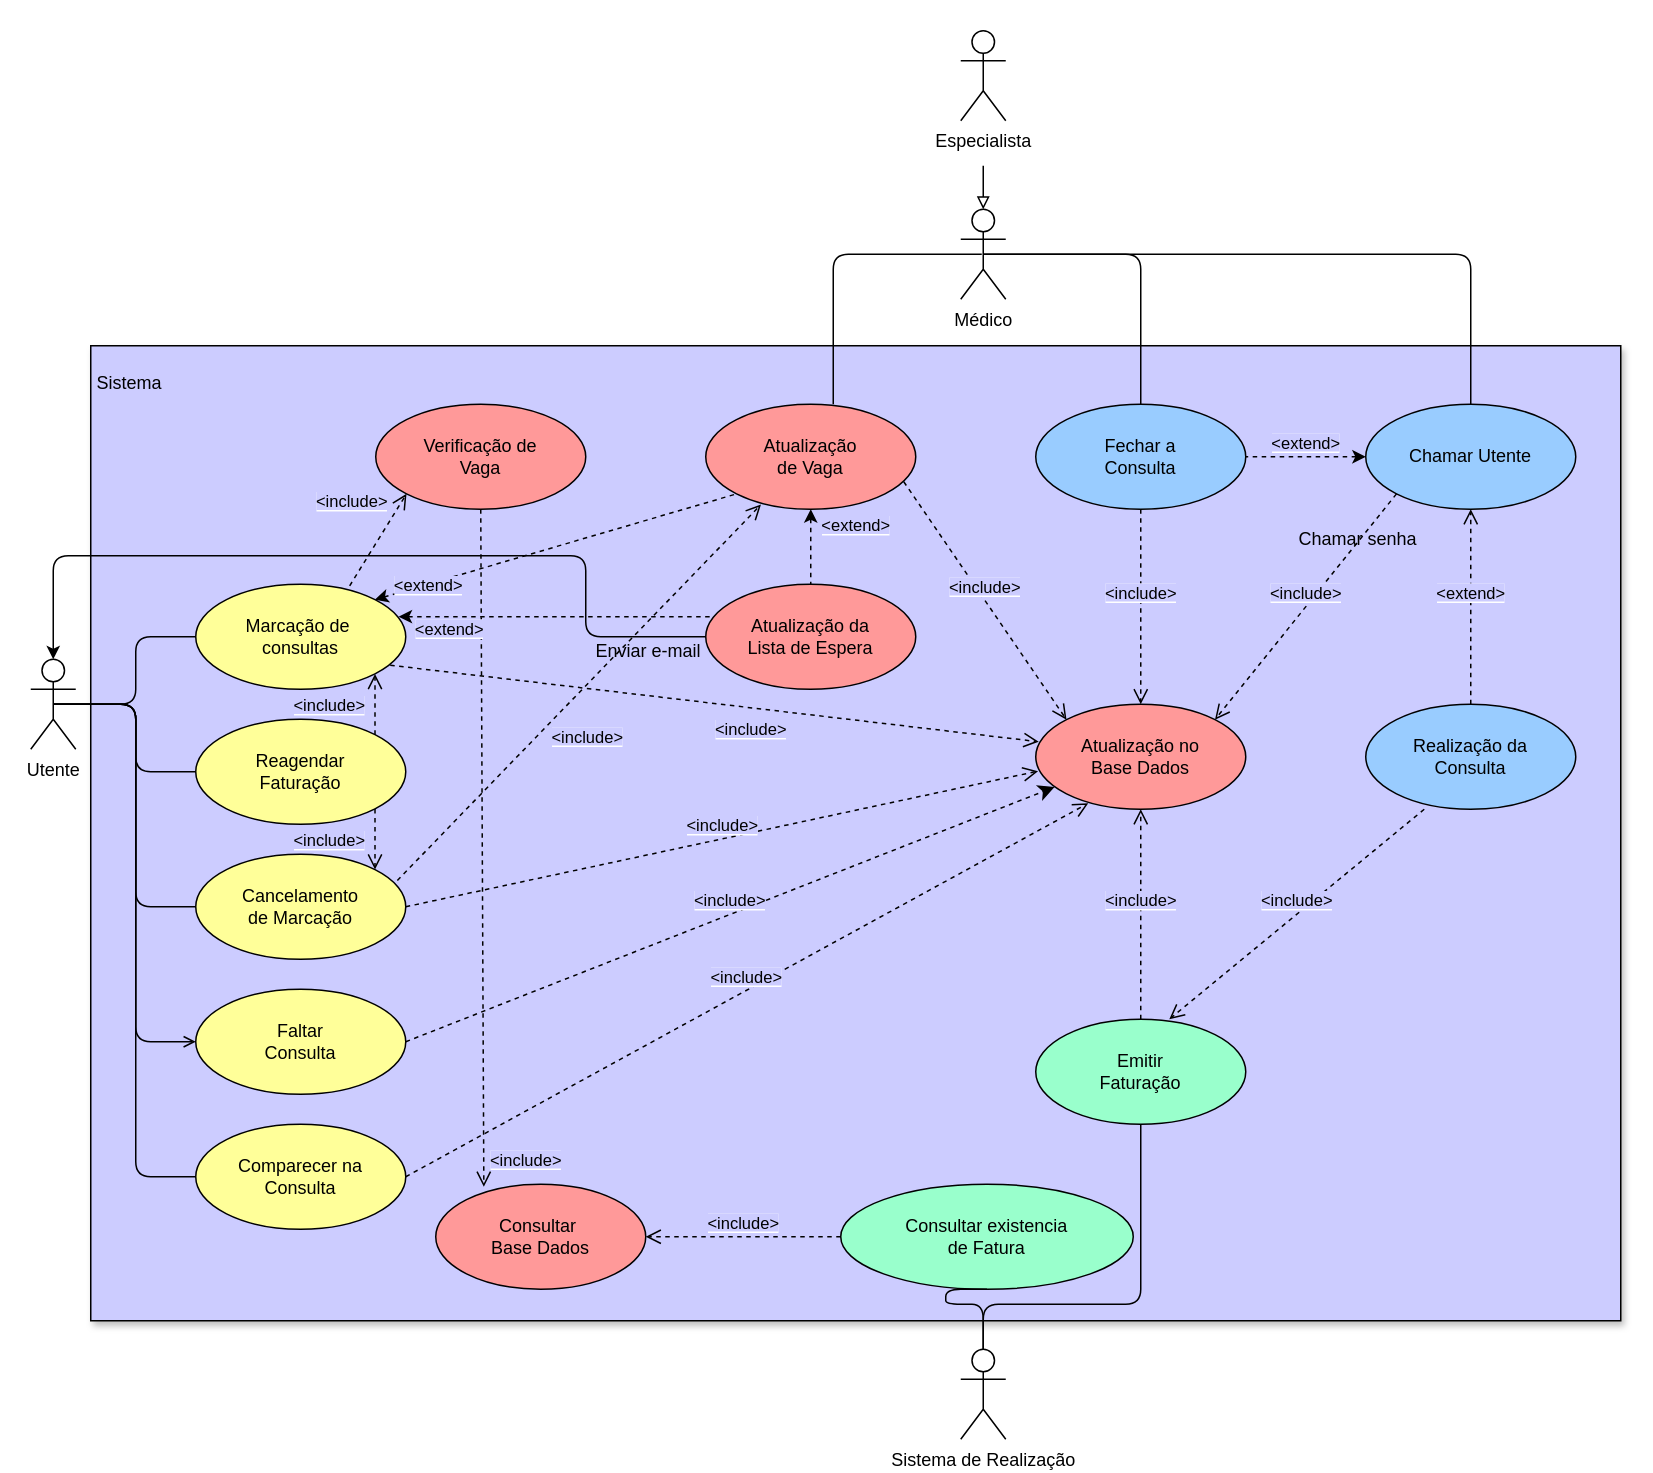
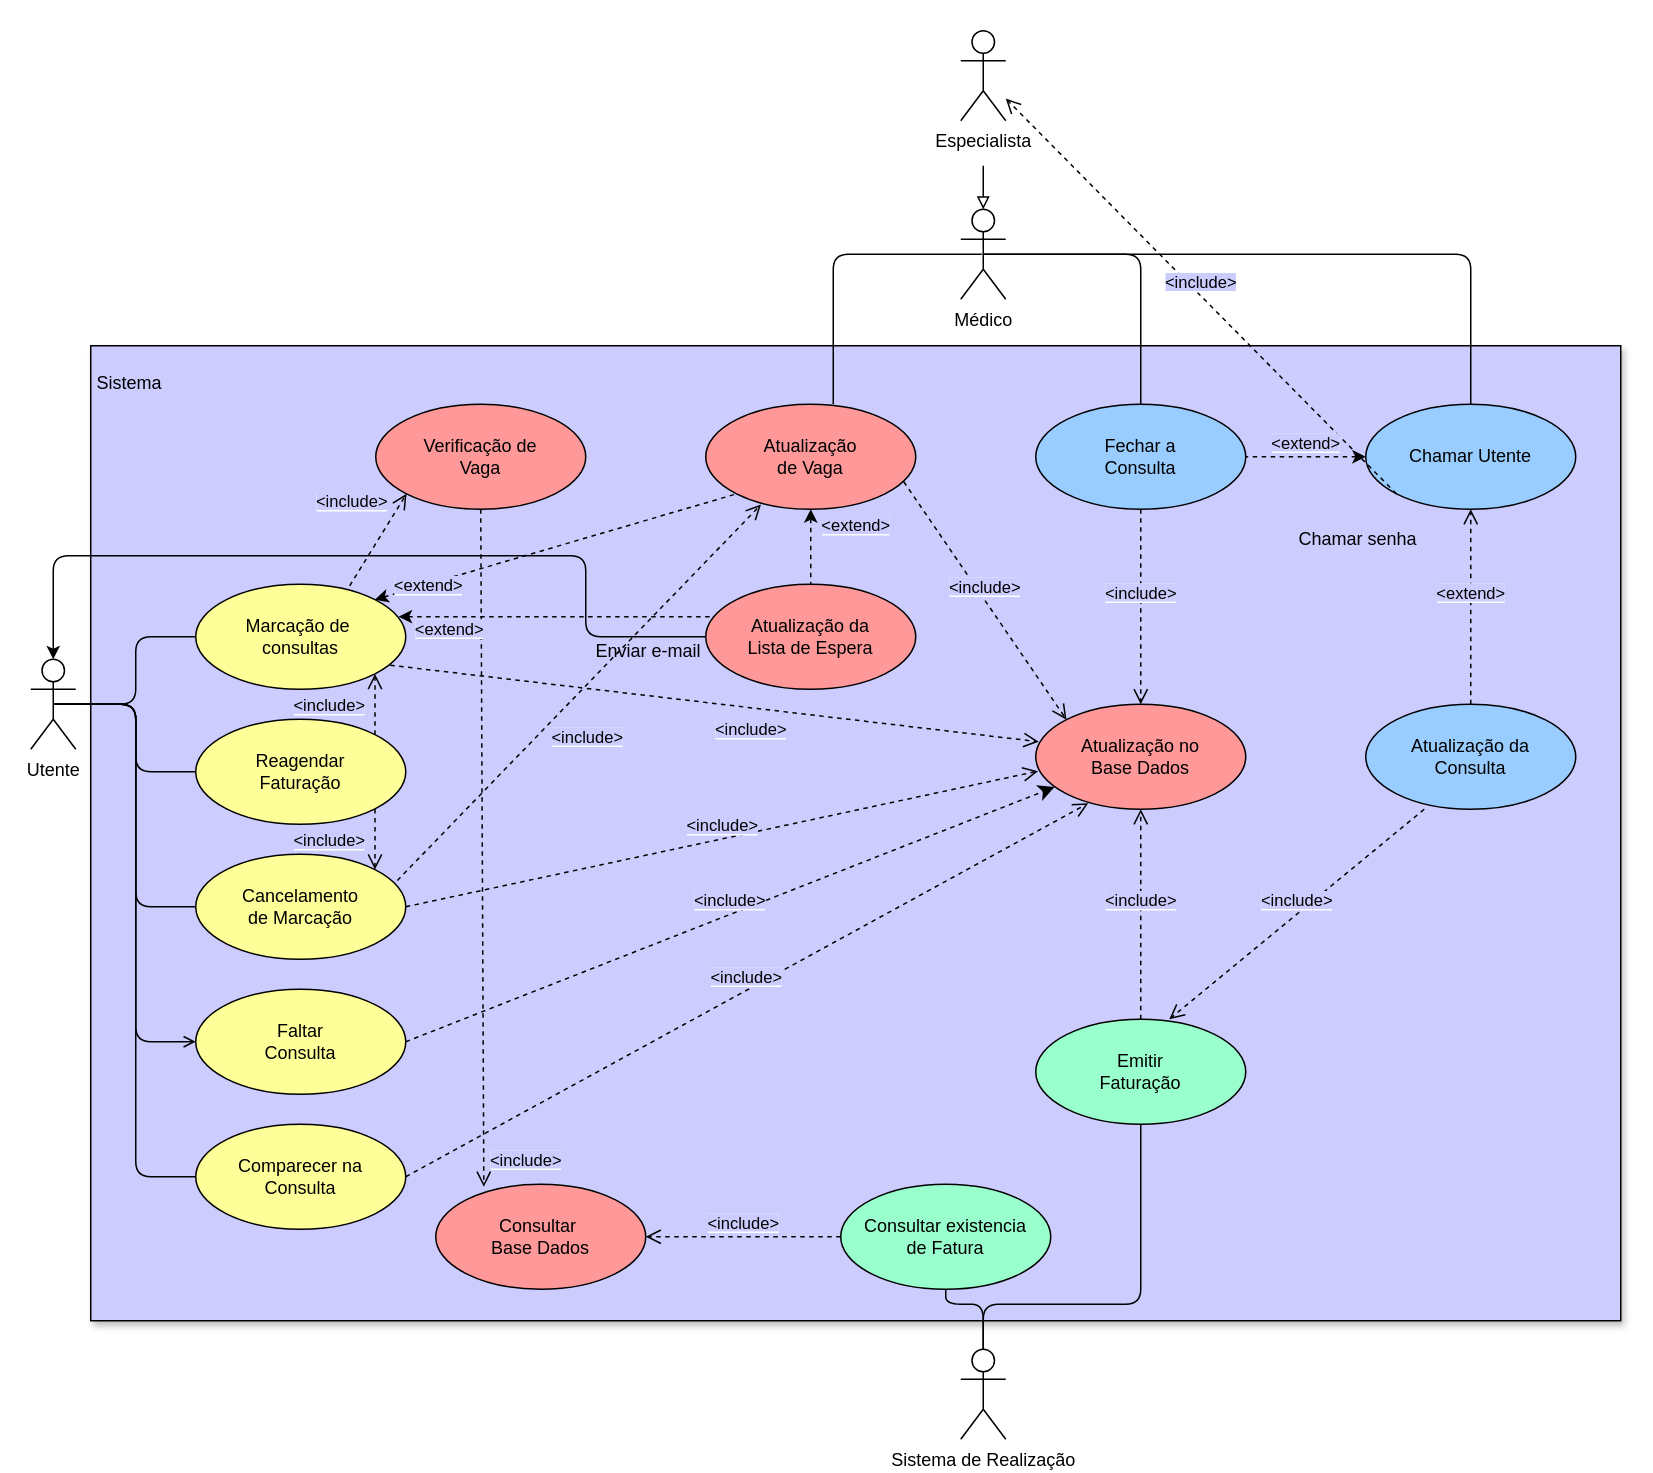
(1307, 605) -> (1093, 186)
(1471, 757) -> (1471, 757)
(987, 1237) -> (946, 1237)
